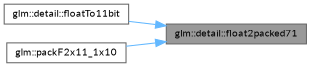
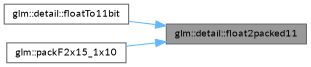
(236, 34) -> (236, 34)
(66, 53) -> (66, 53)
